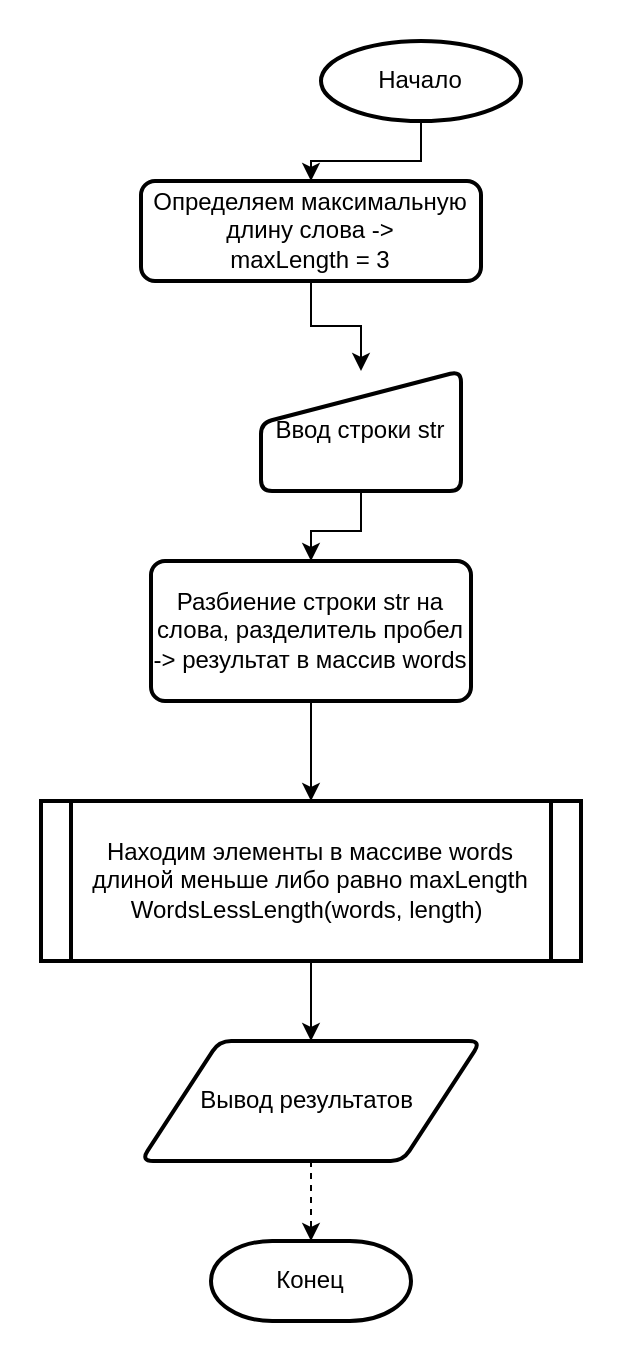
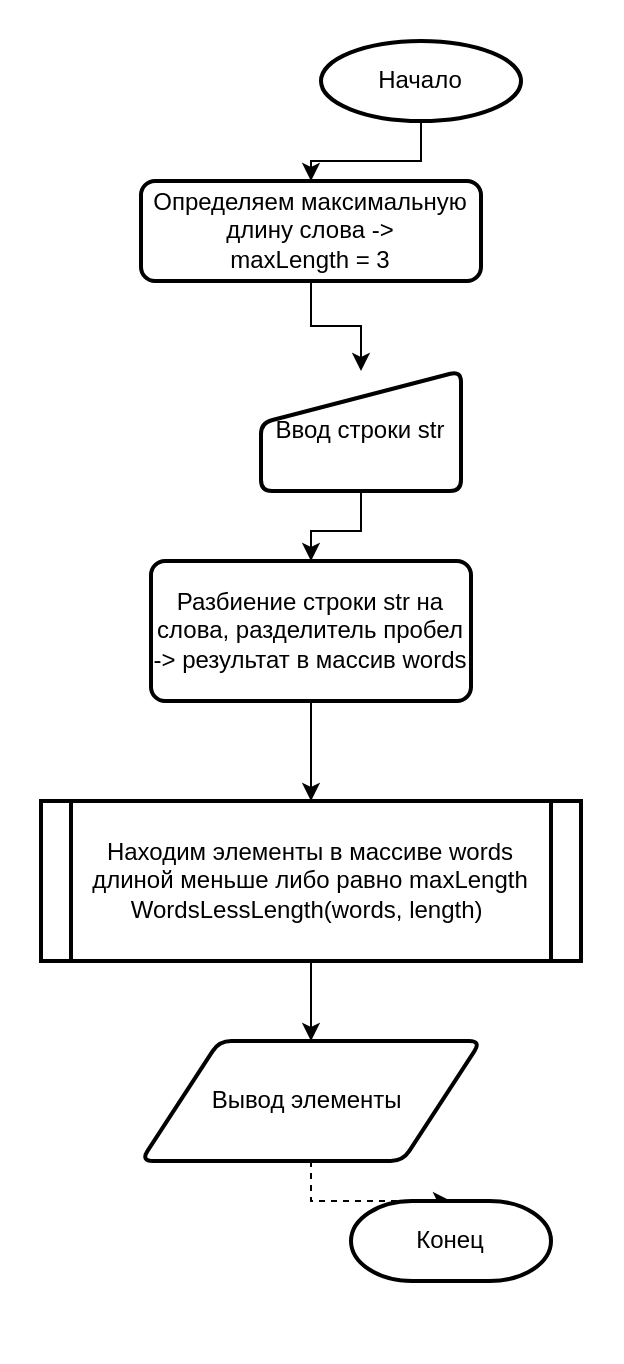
(311, 1101) -> (311, 1101)
(311, 1281) -> (451, 1241)
